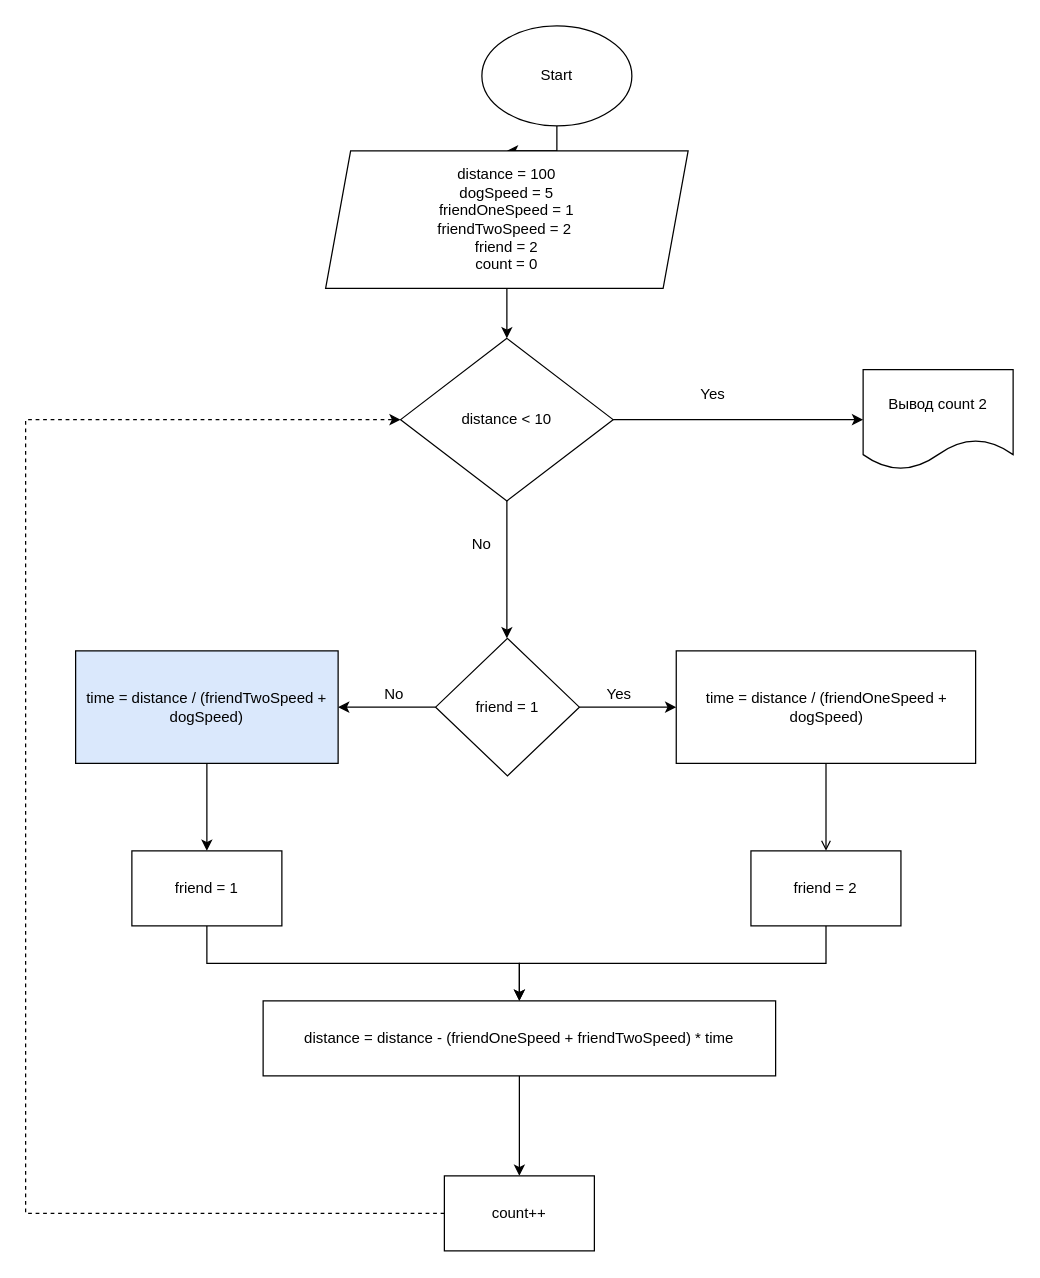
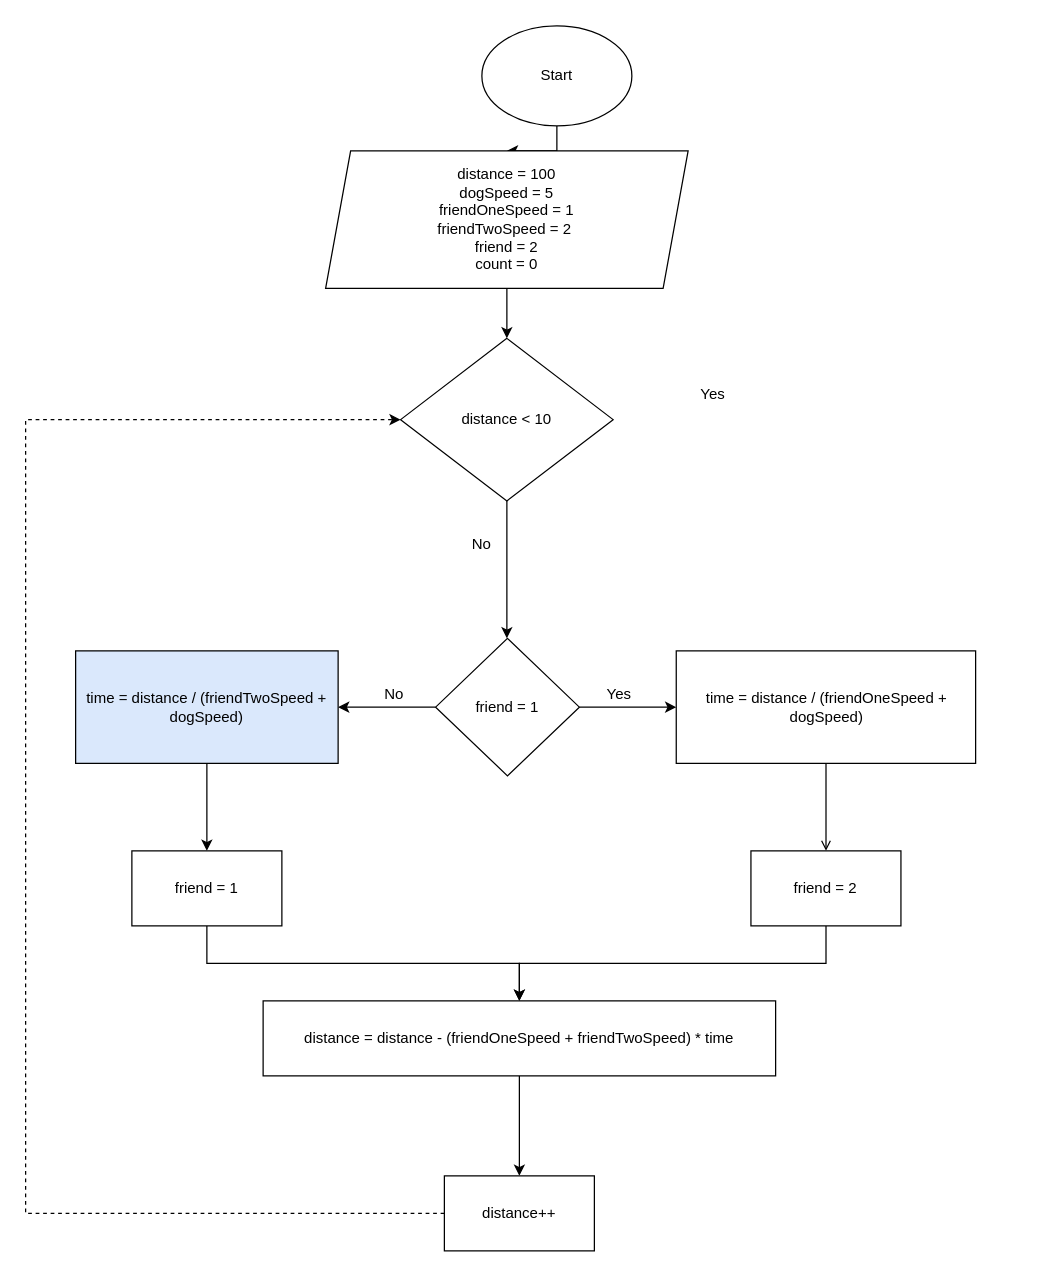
(734, 419) -> none
(938, 419) -> none
(519, 1213) -> (519, 1213)
